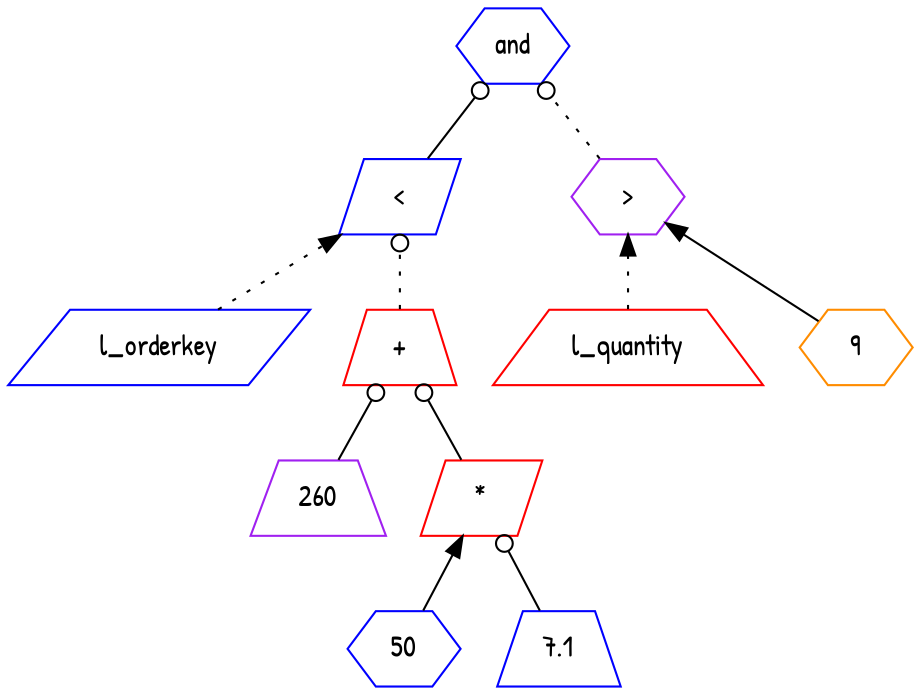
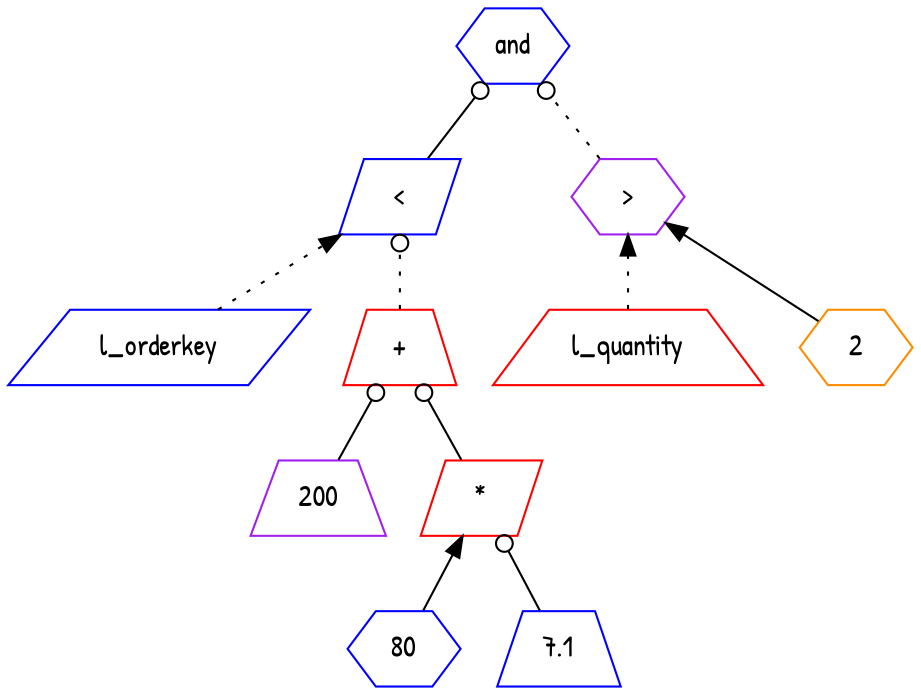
(856, 347) -> (856, 347)
(318, 498) -> (318, 498)
(404, 649) -> (404, 649)
